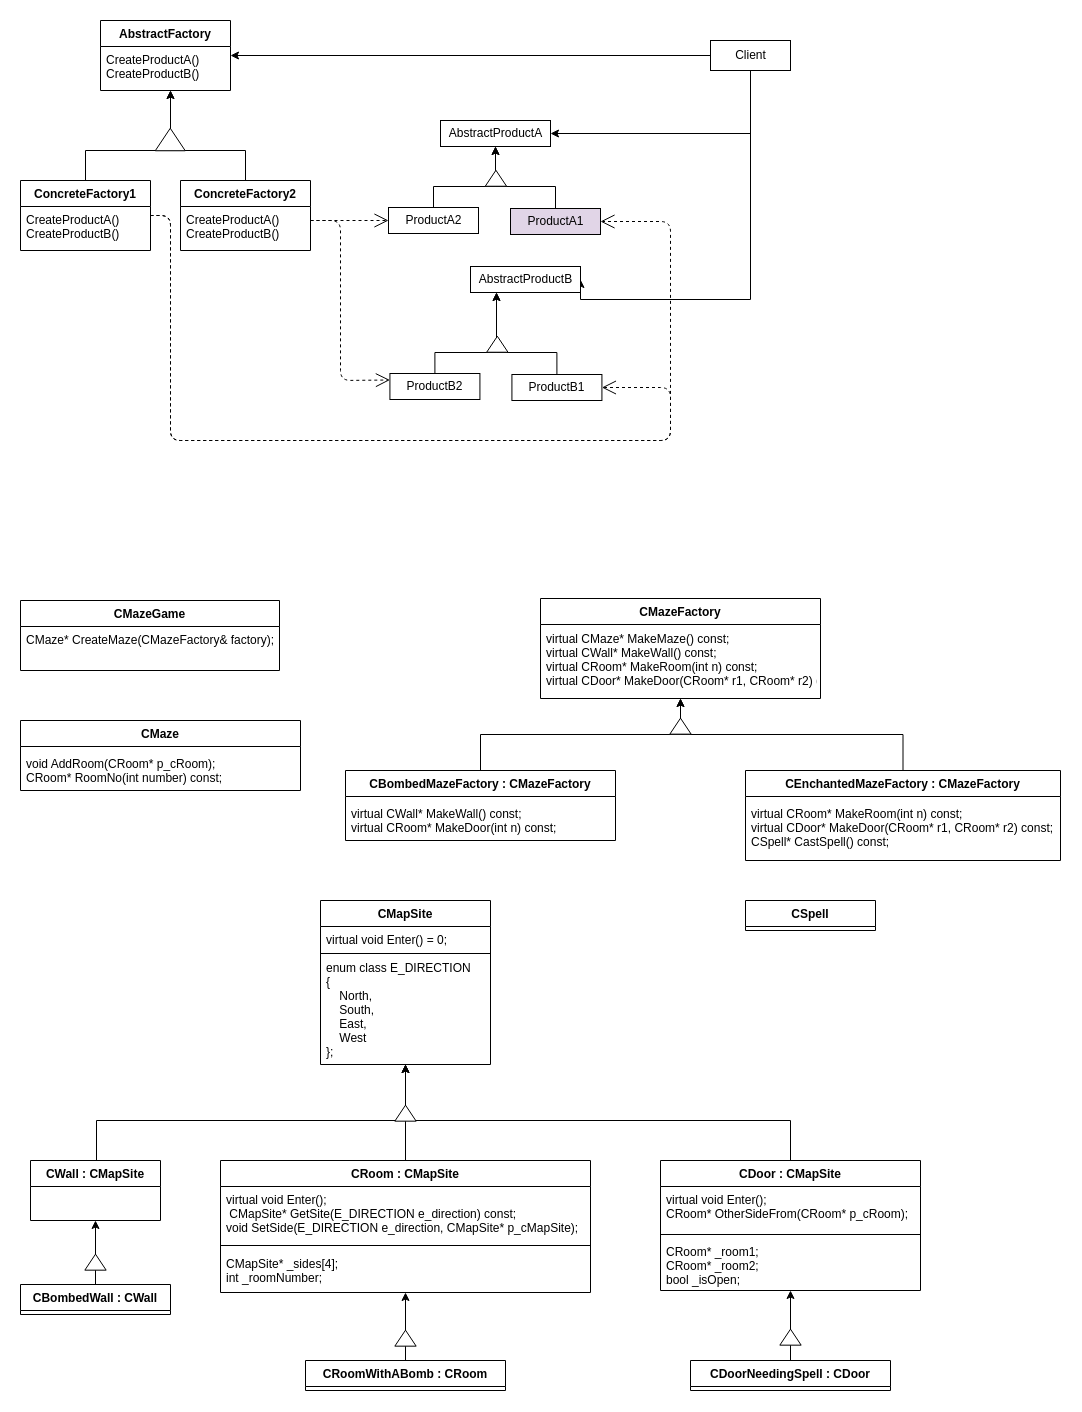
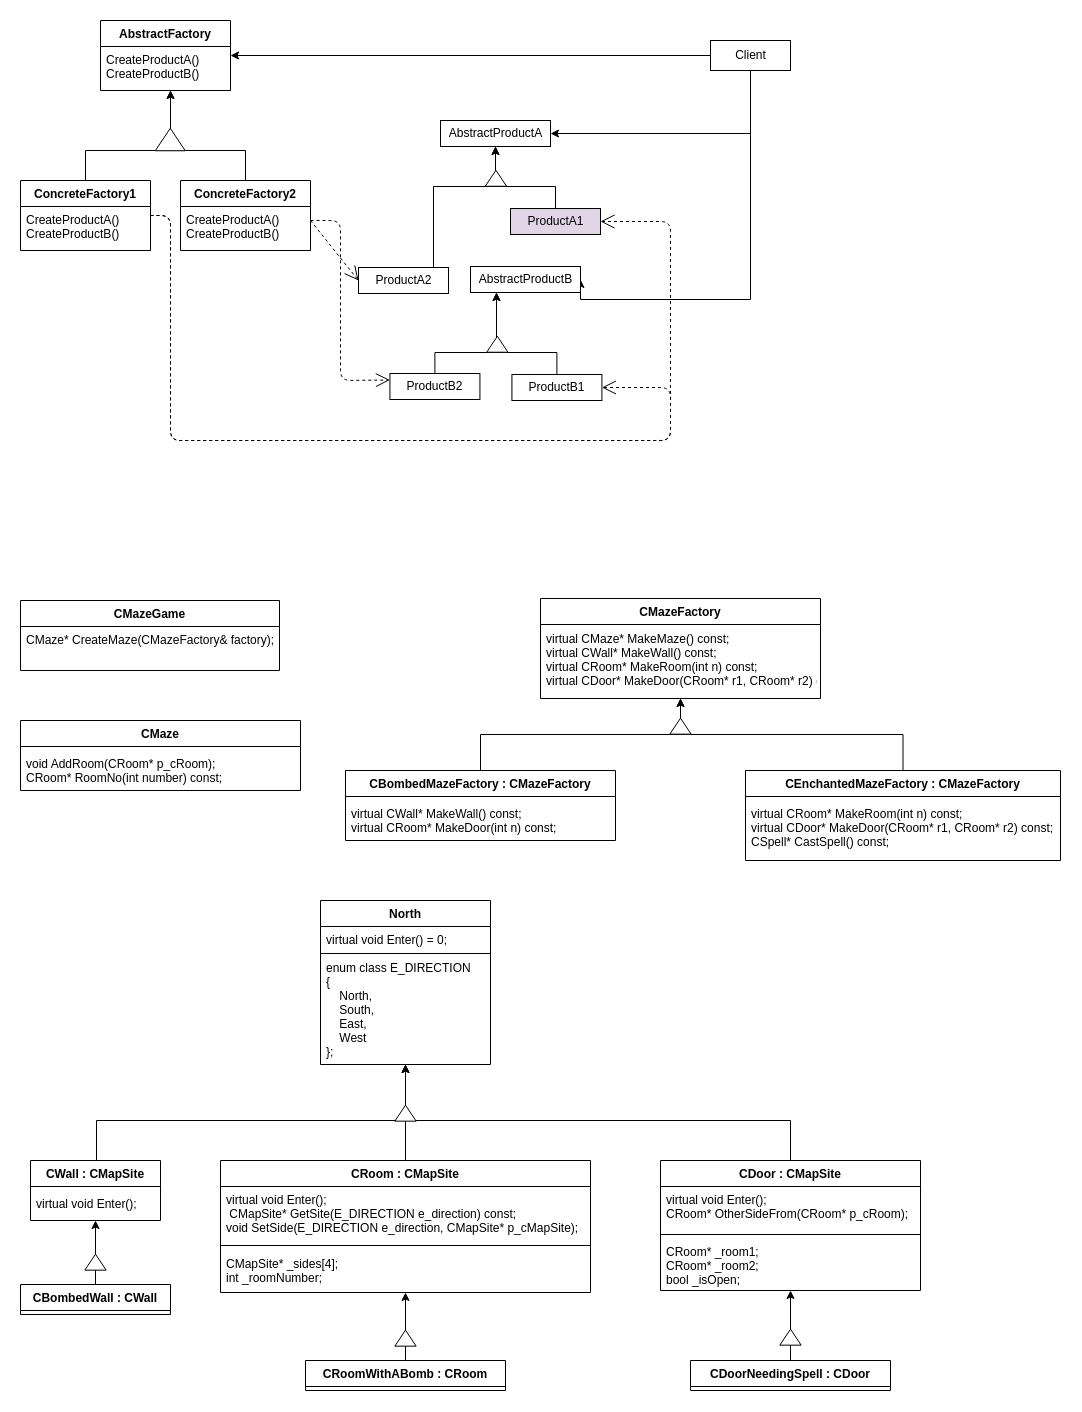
(434, 221) -> (404, 281)
(405, 914) -> (405, 914)
(811, 916) -> none
none -> (96, 1206)
